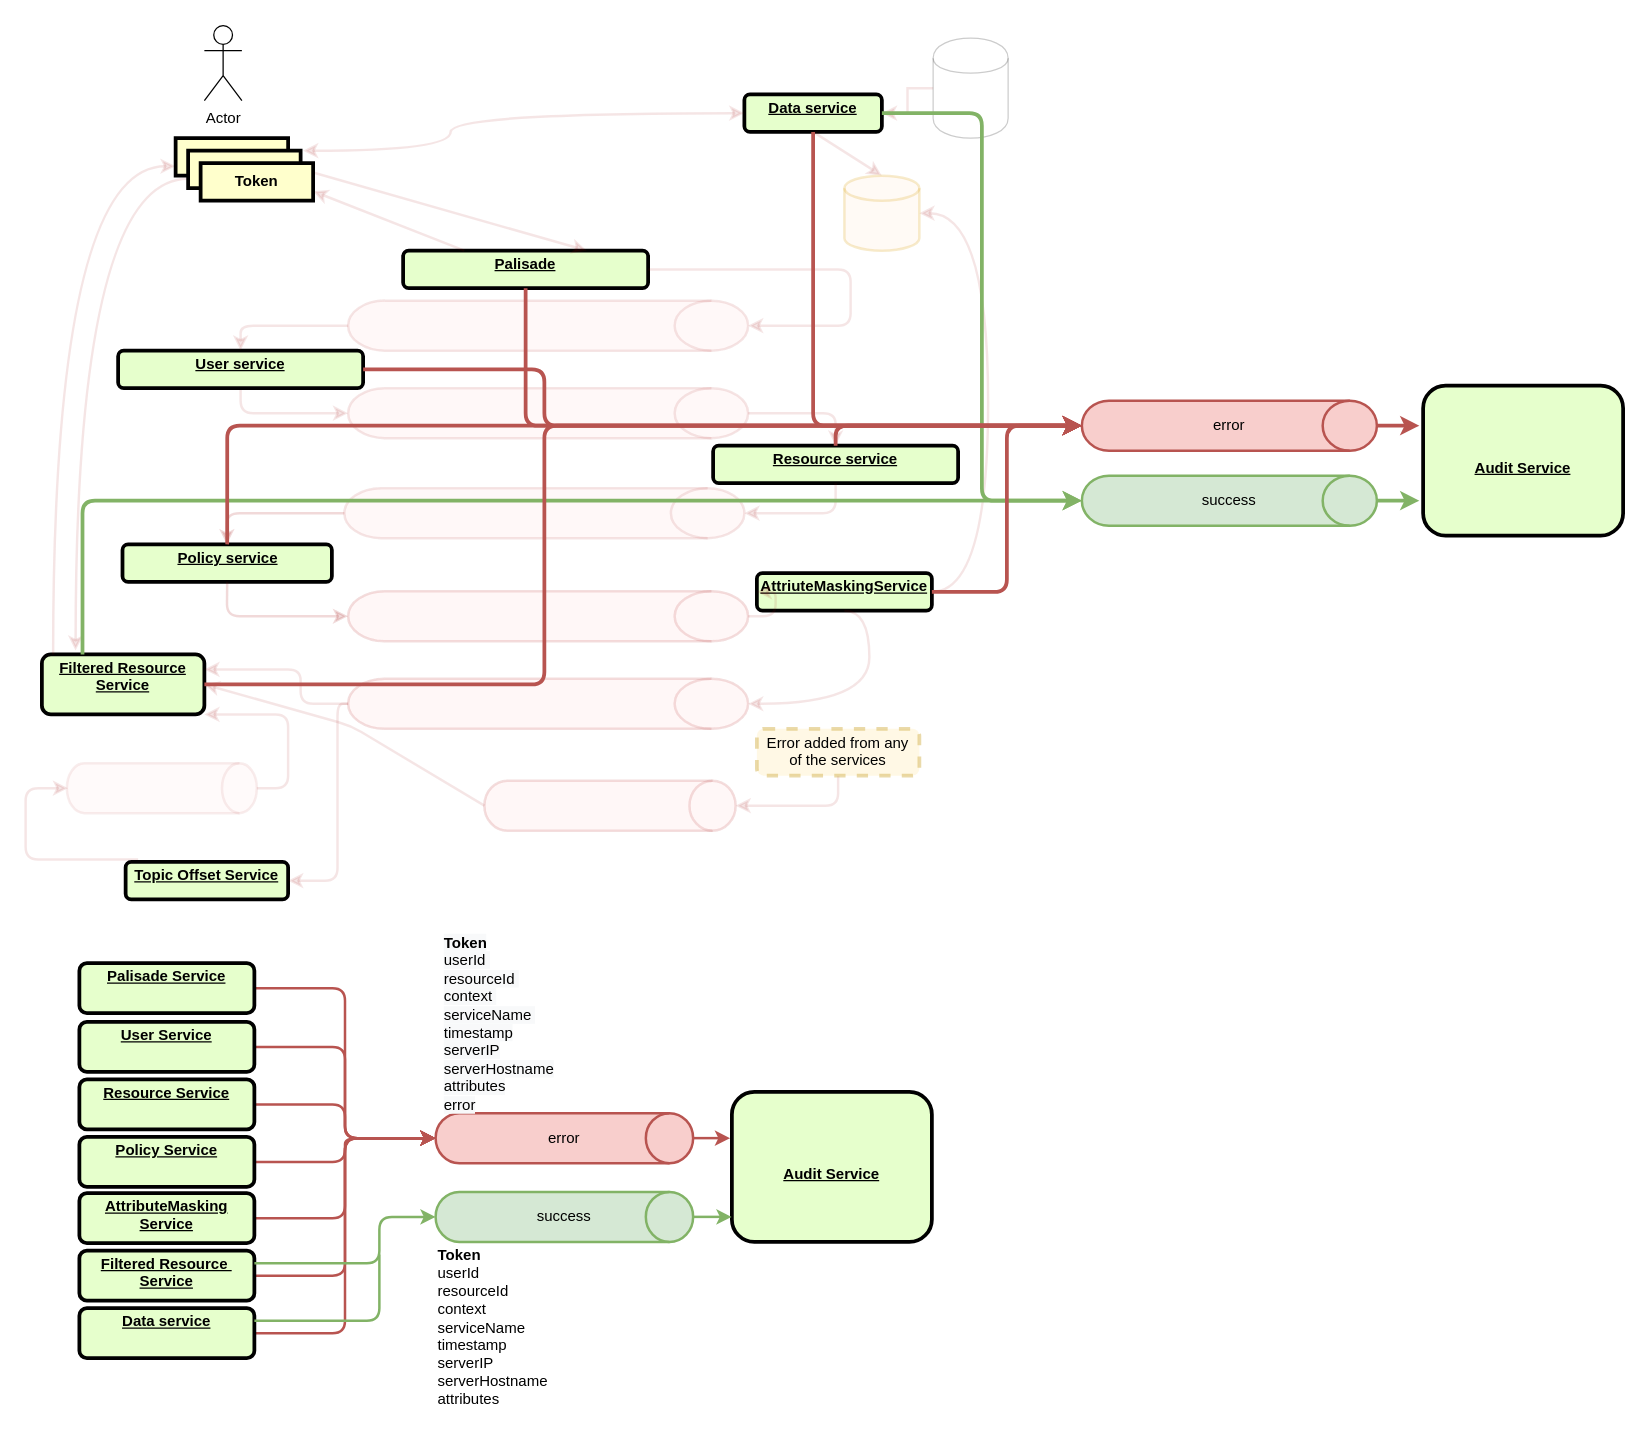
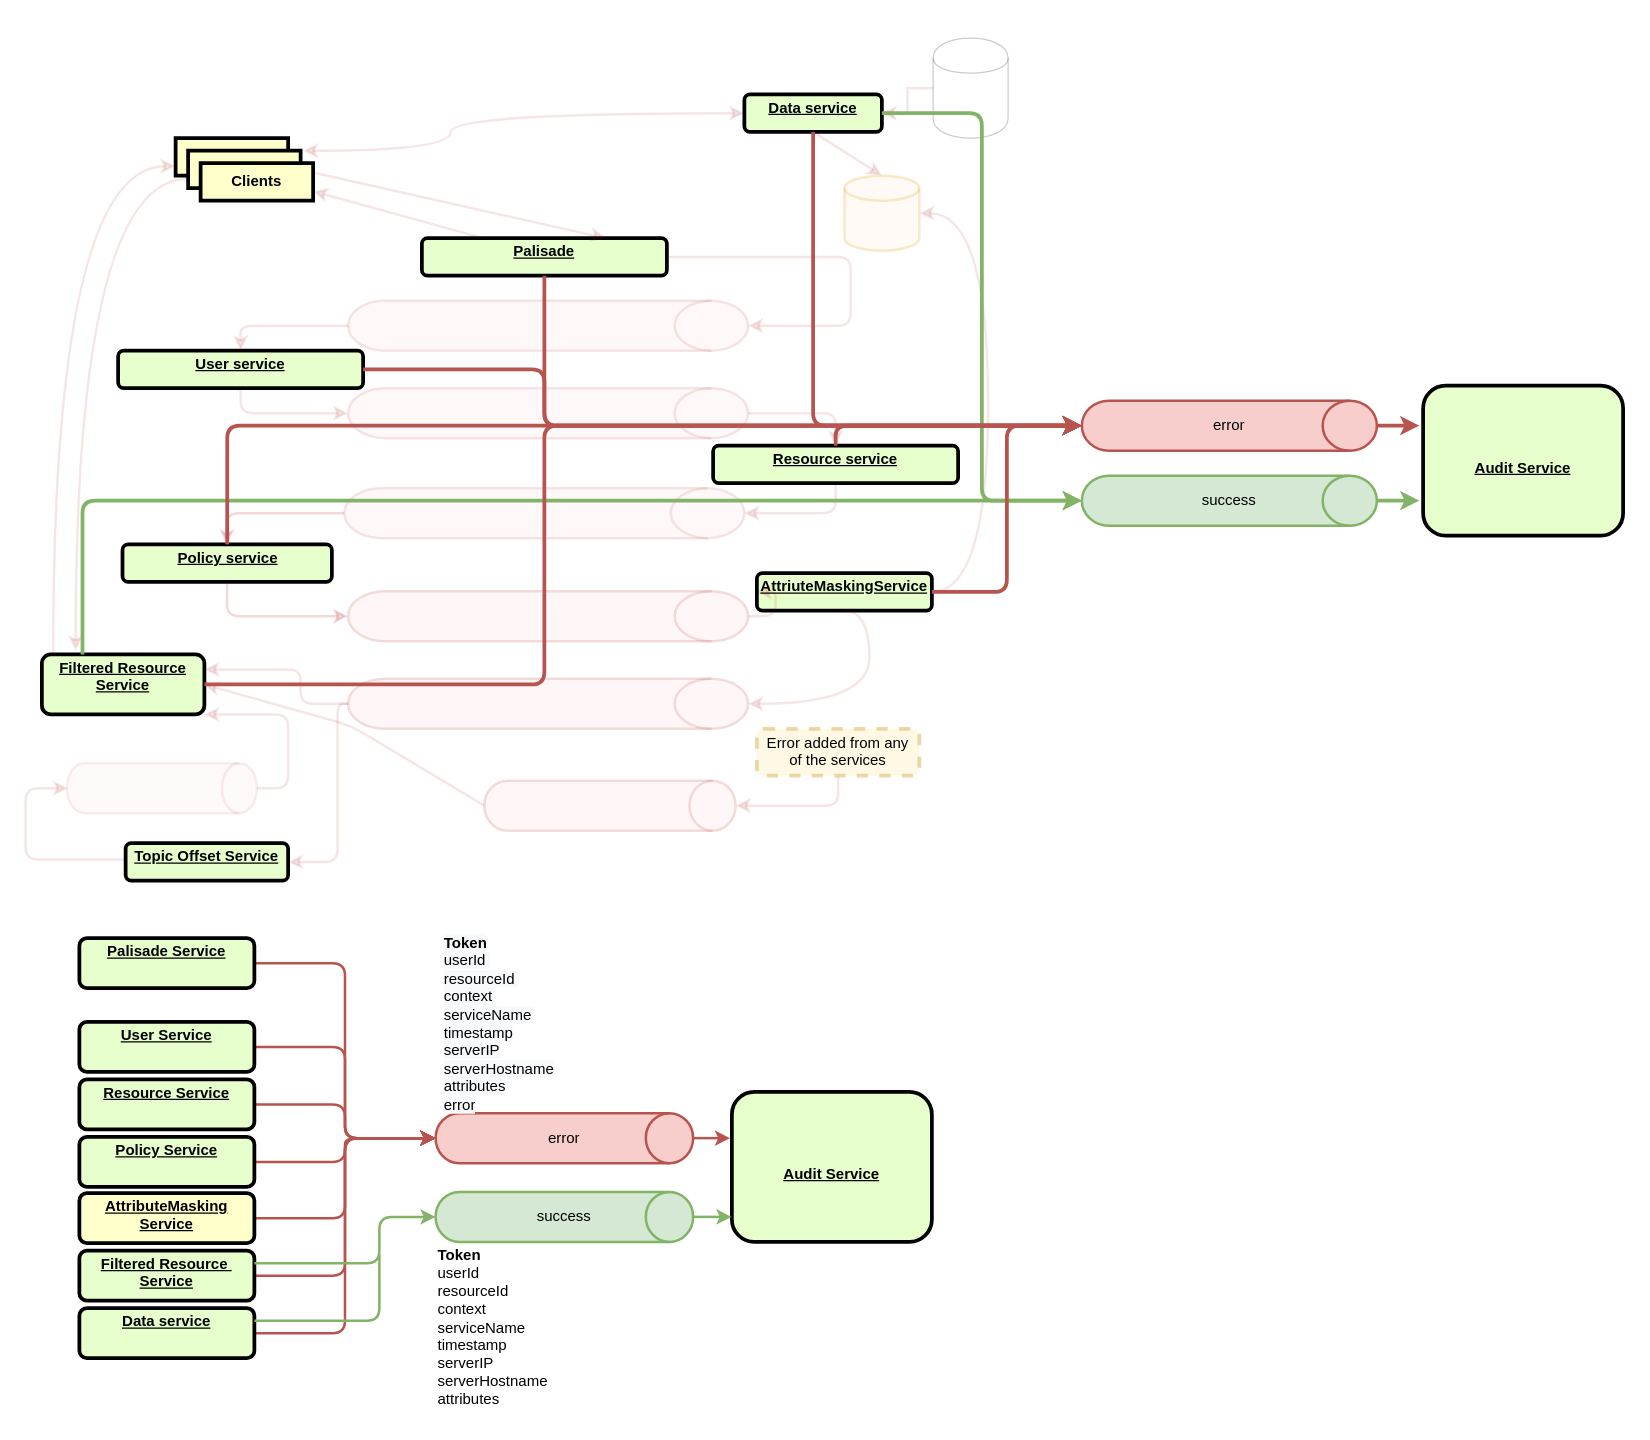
(223, 63) -> none
(257, 182) -> (257, 182)
(526, 269) -> (544, 257)
(207, 881) -> (207, 862)
(167, 988) -> (167, 963)
(167, 1218) -> (167, 1218)
